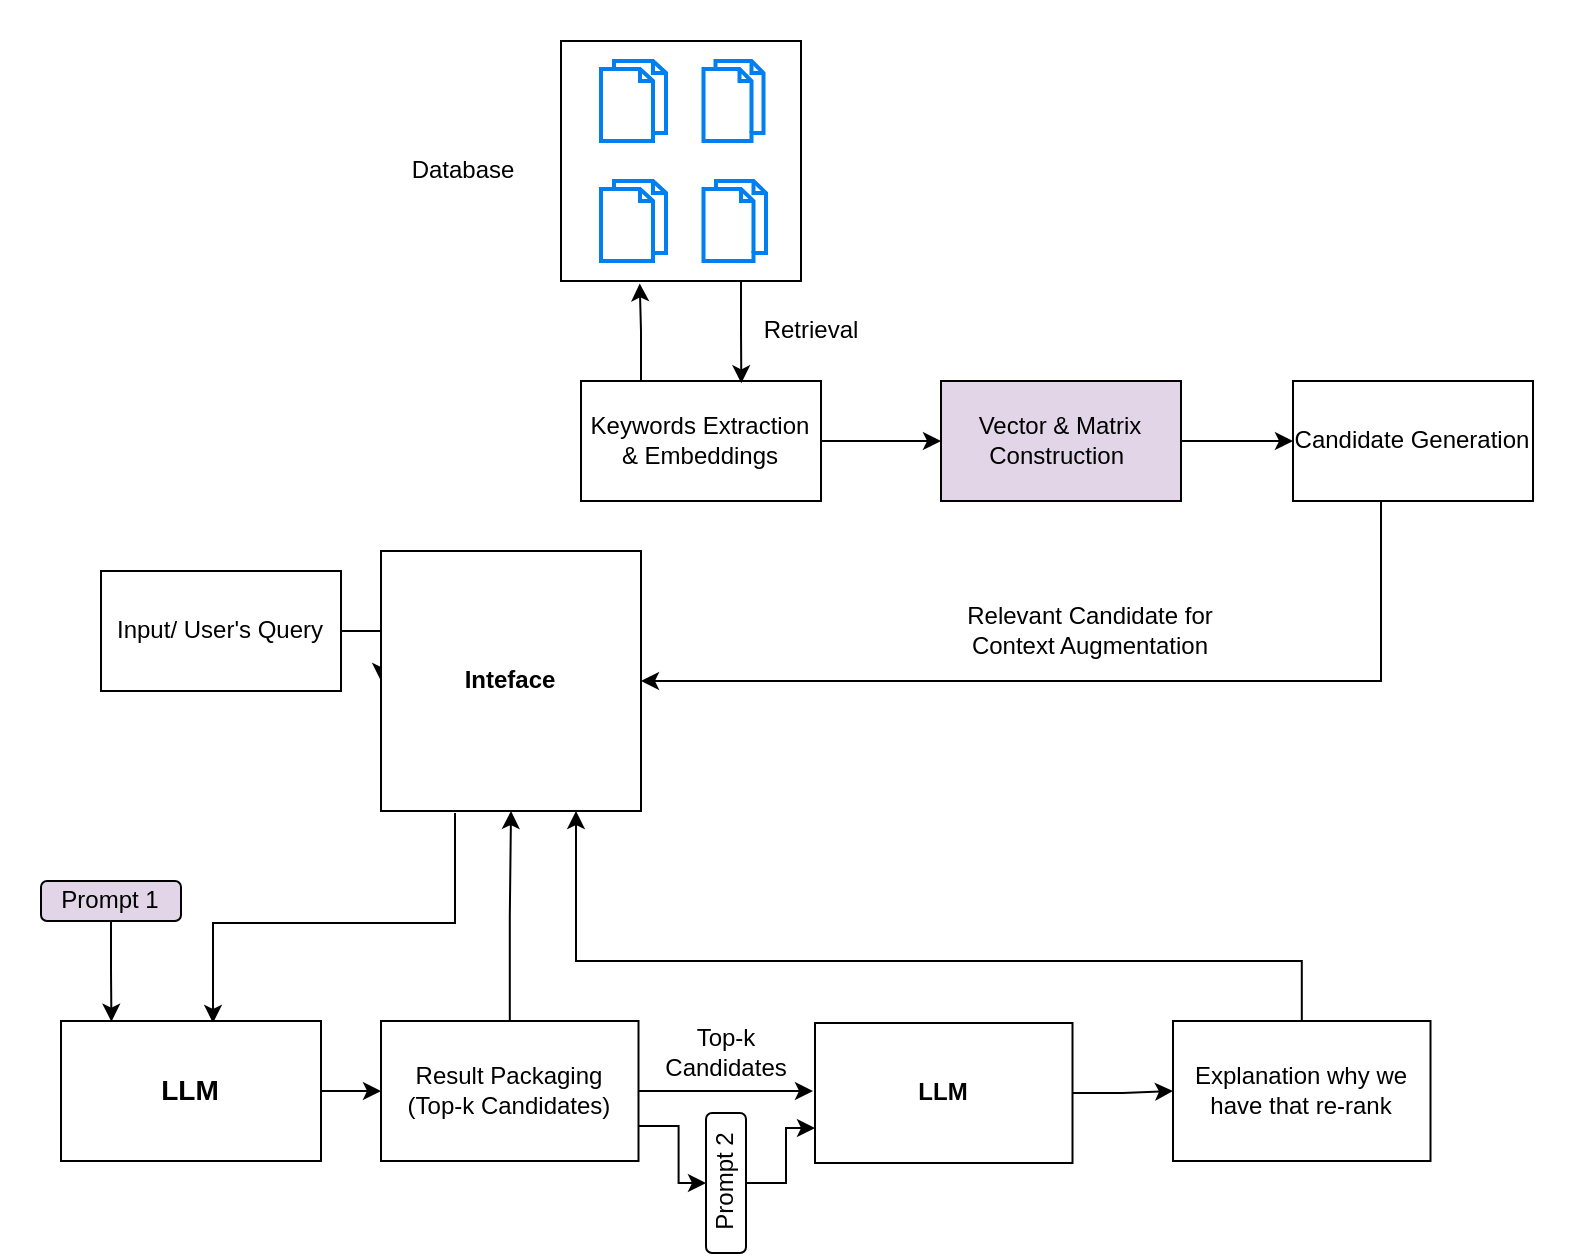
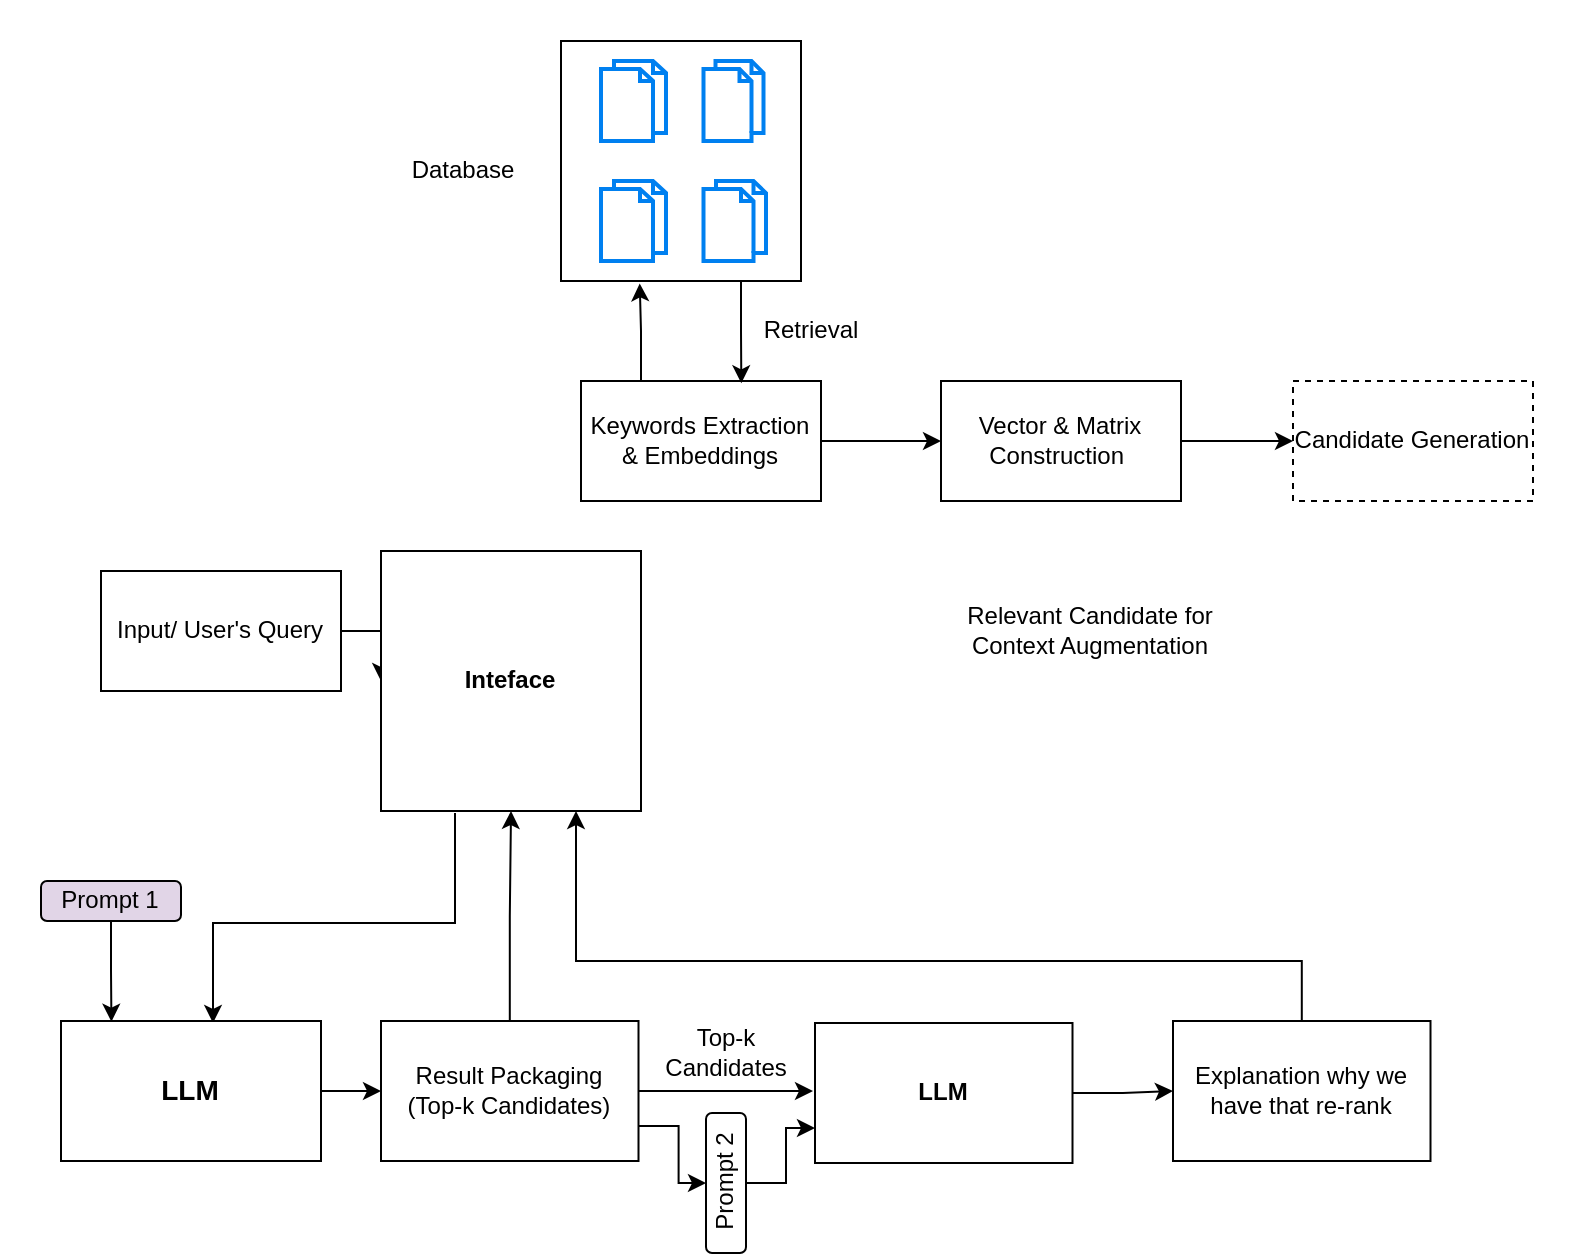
(1061, 441) -> (1061, 441)
(1413, 441) -> (1413, 441)
(1108, 681) -> none
